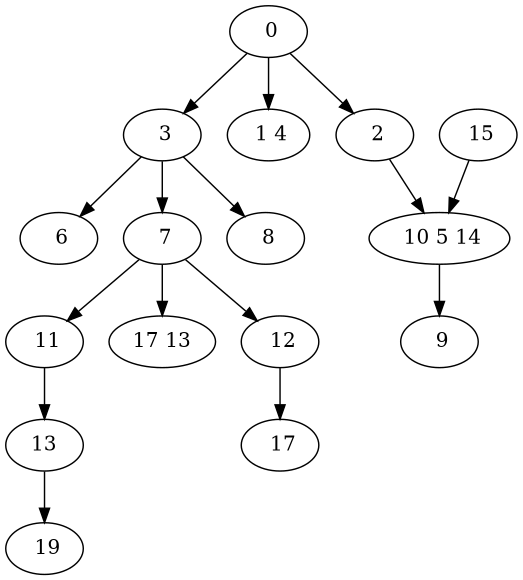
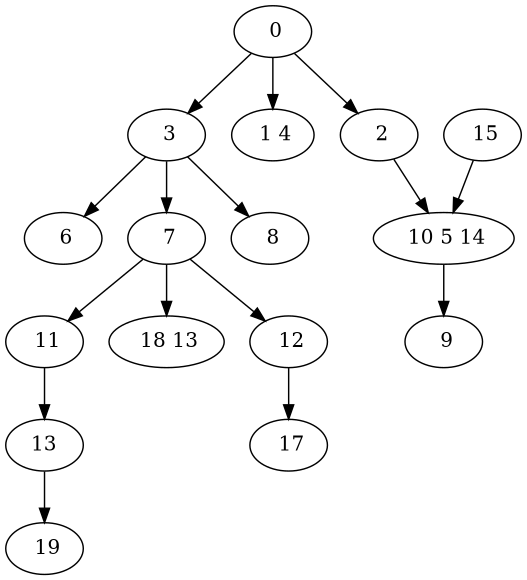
(162, 342) -> (167, 342)
